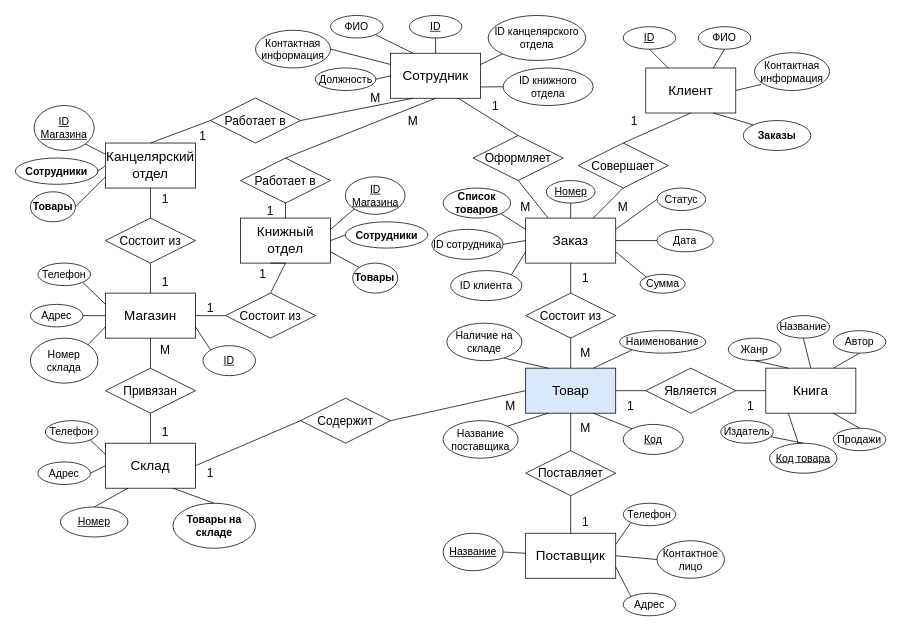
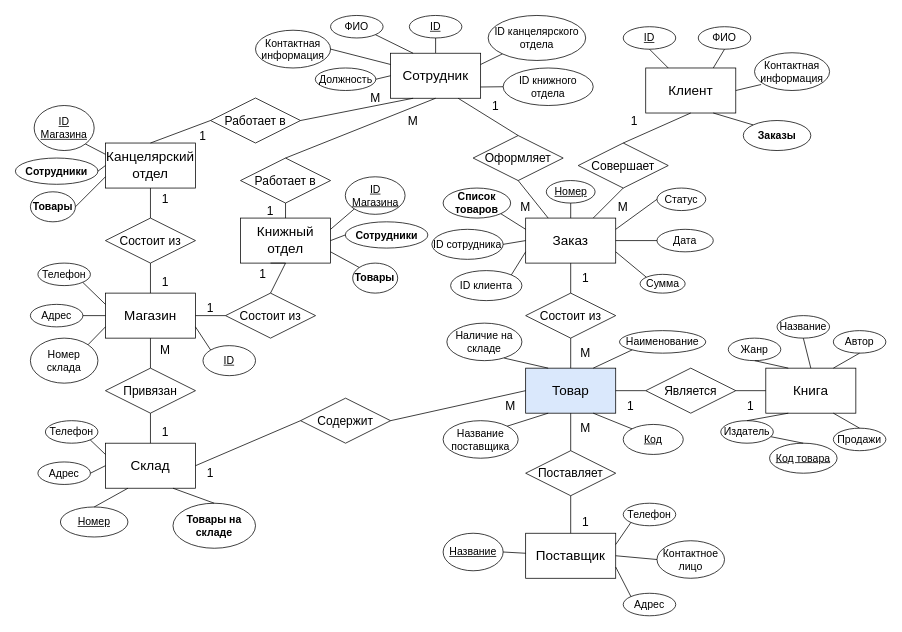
(793, 427) -> (769, 416)
